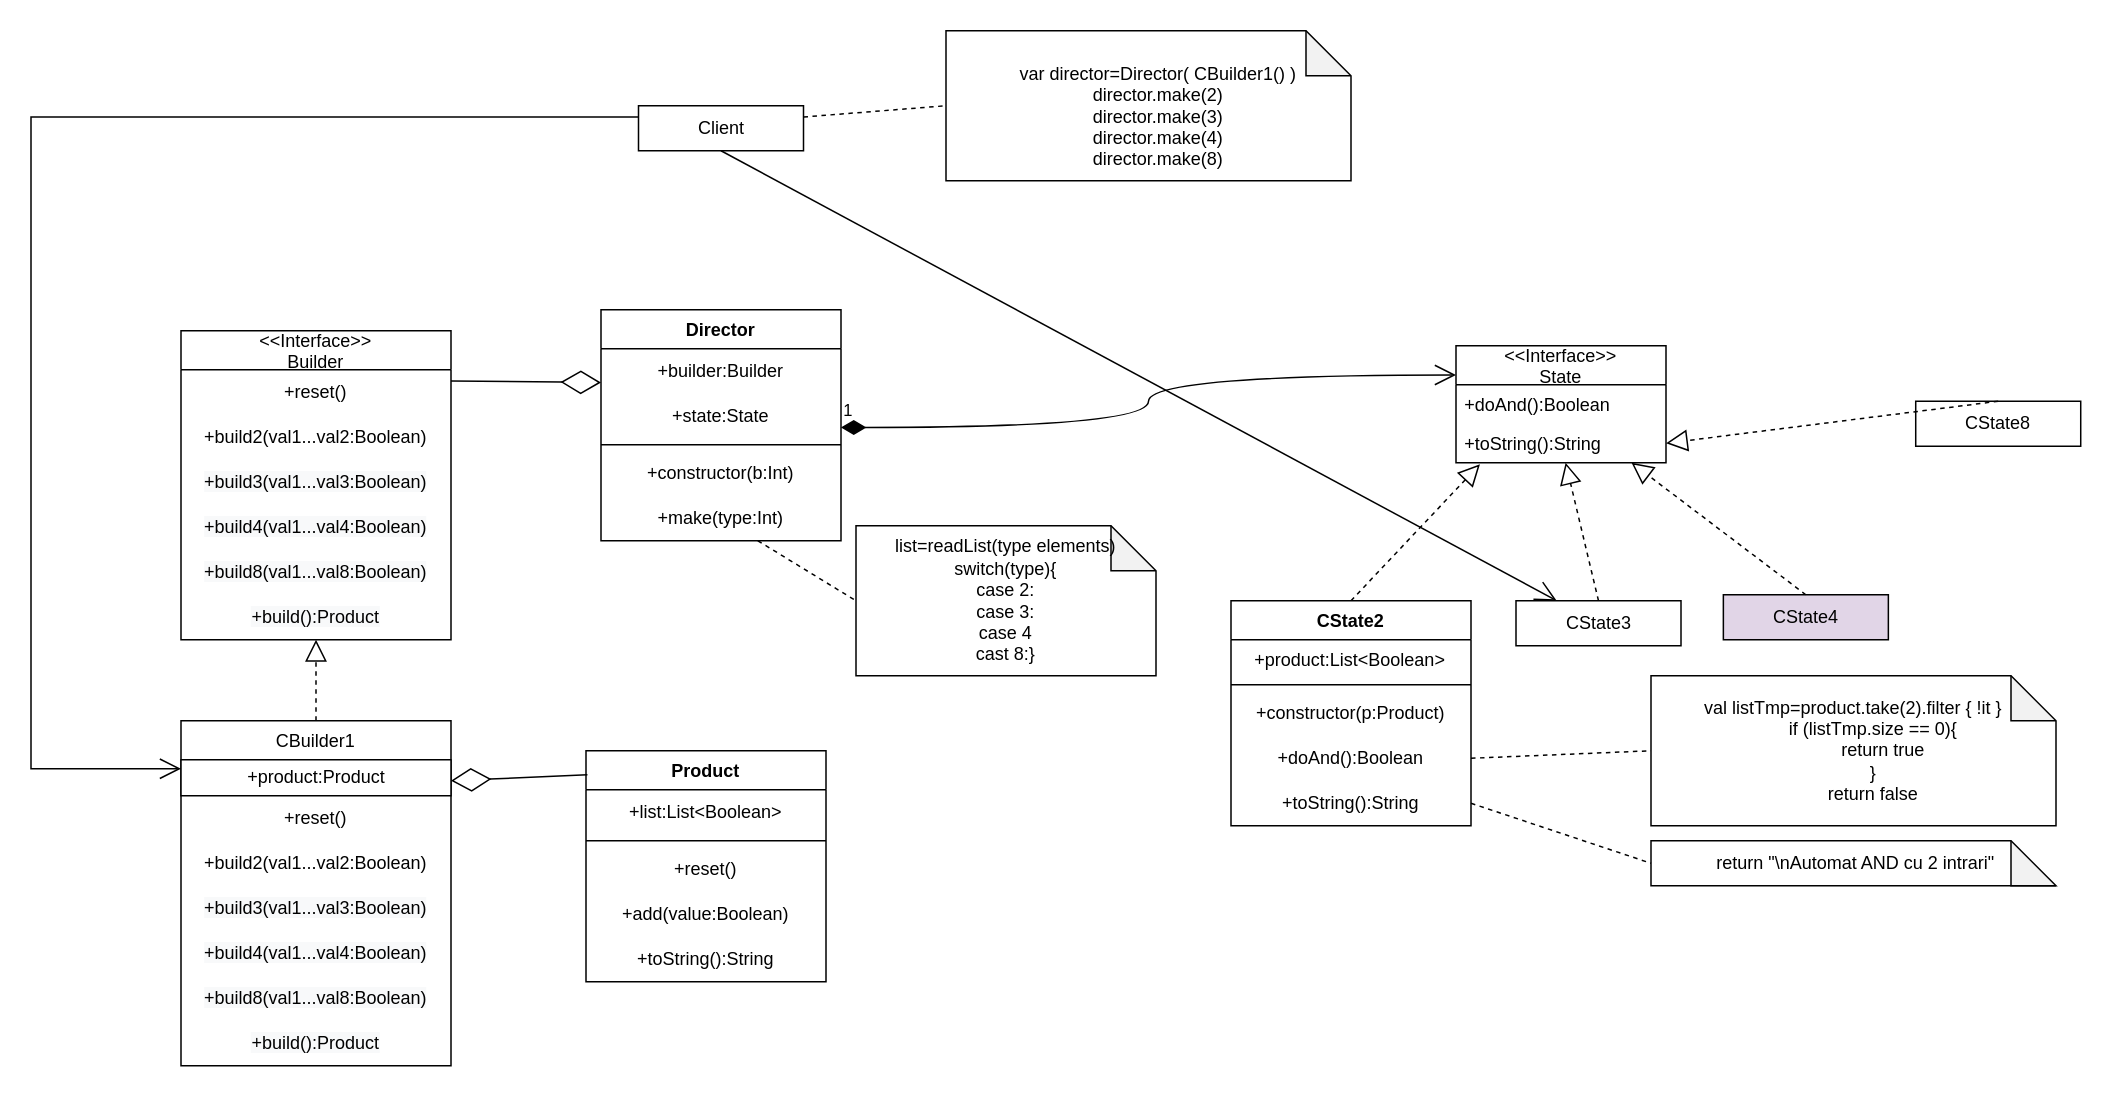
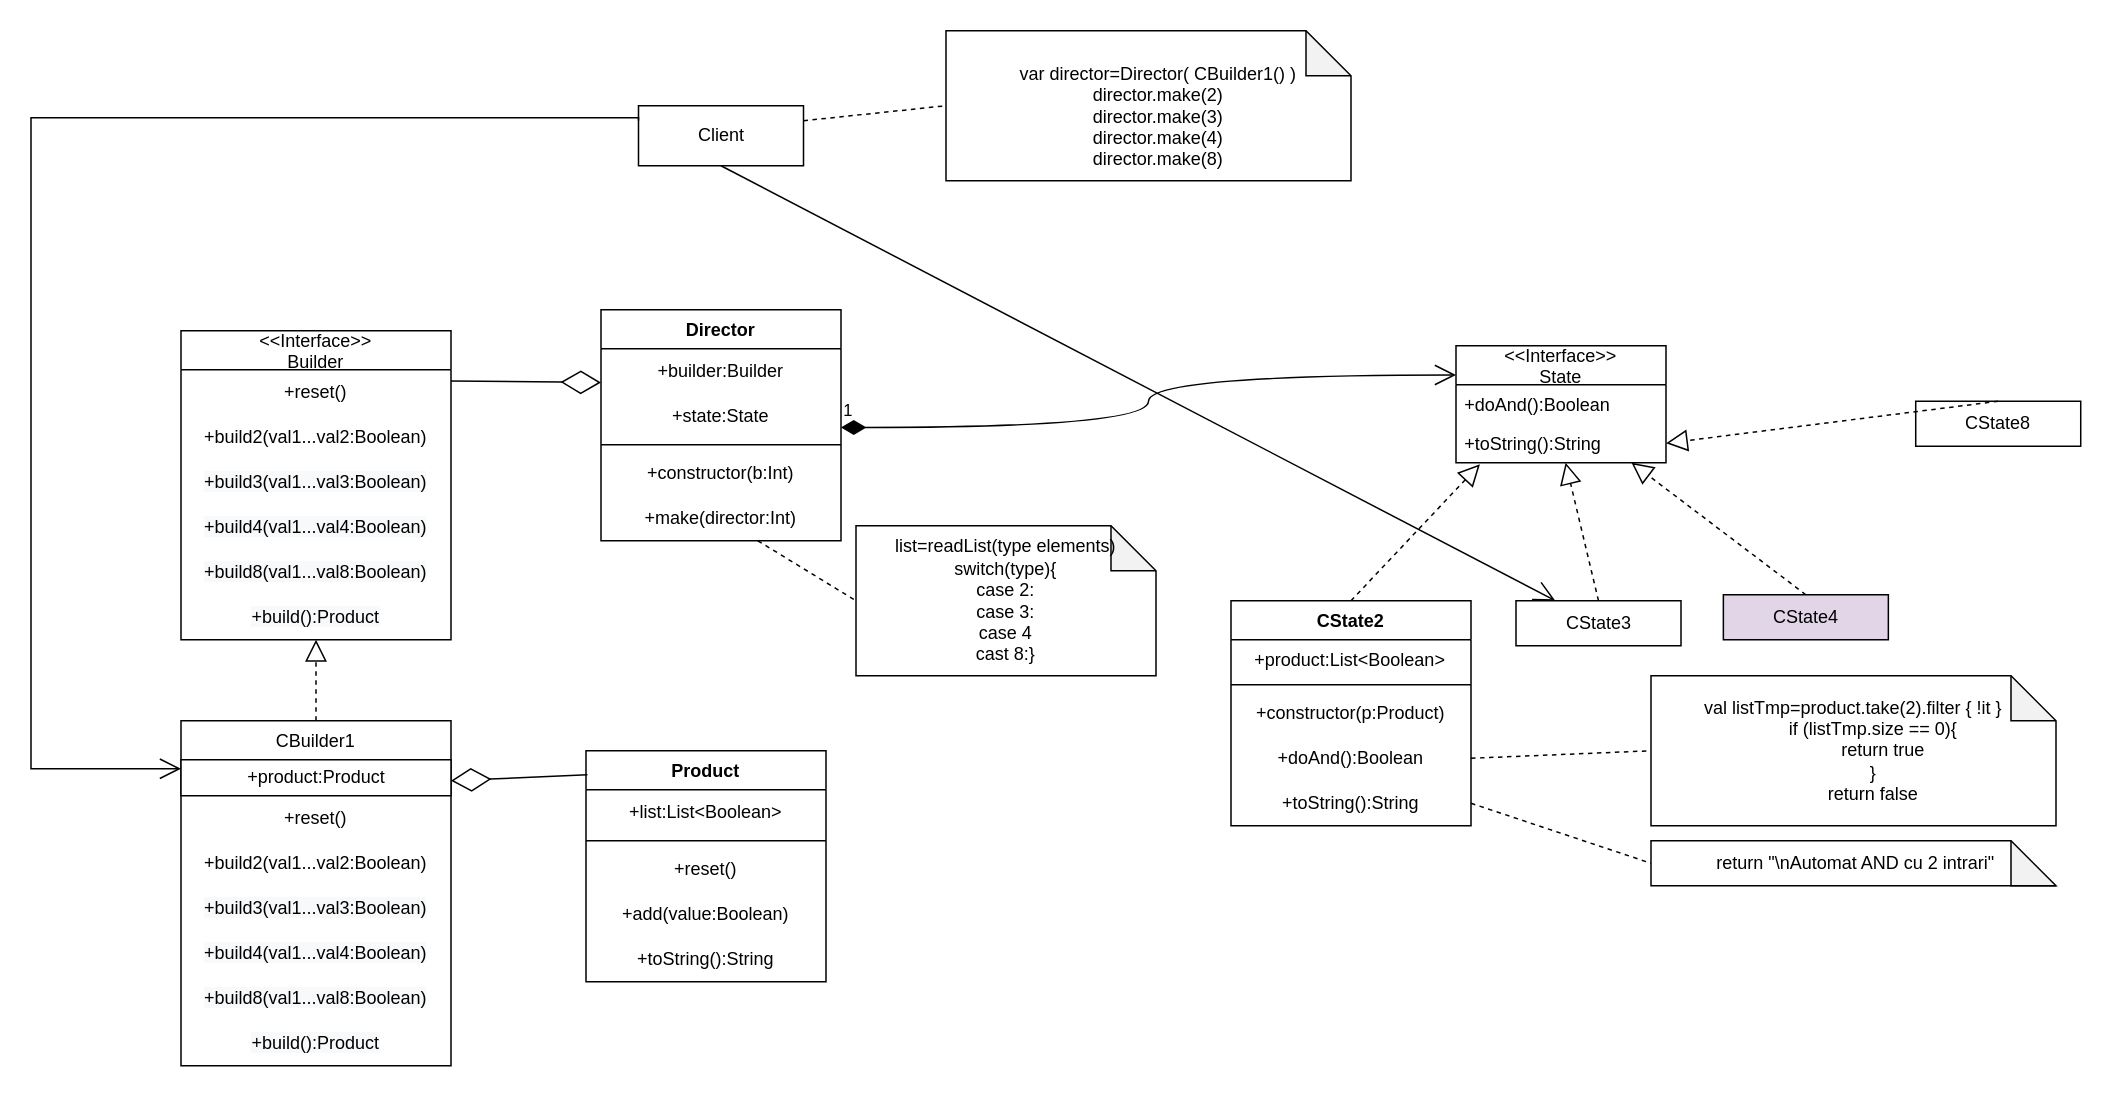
(721, 128) -> (721, 136)
(721, 518) -> (721, 518)
